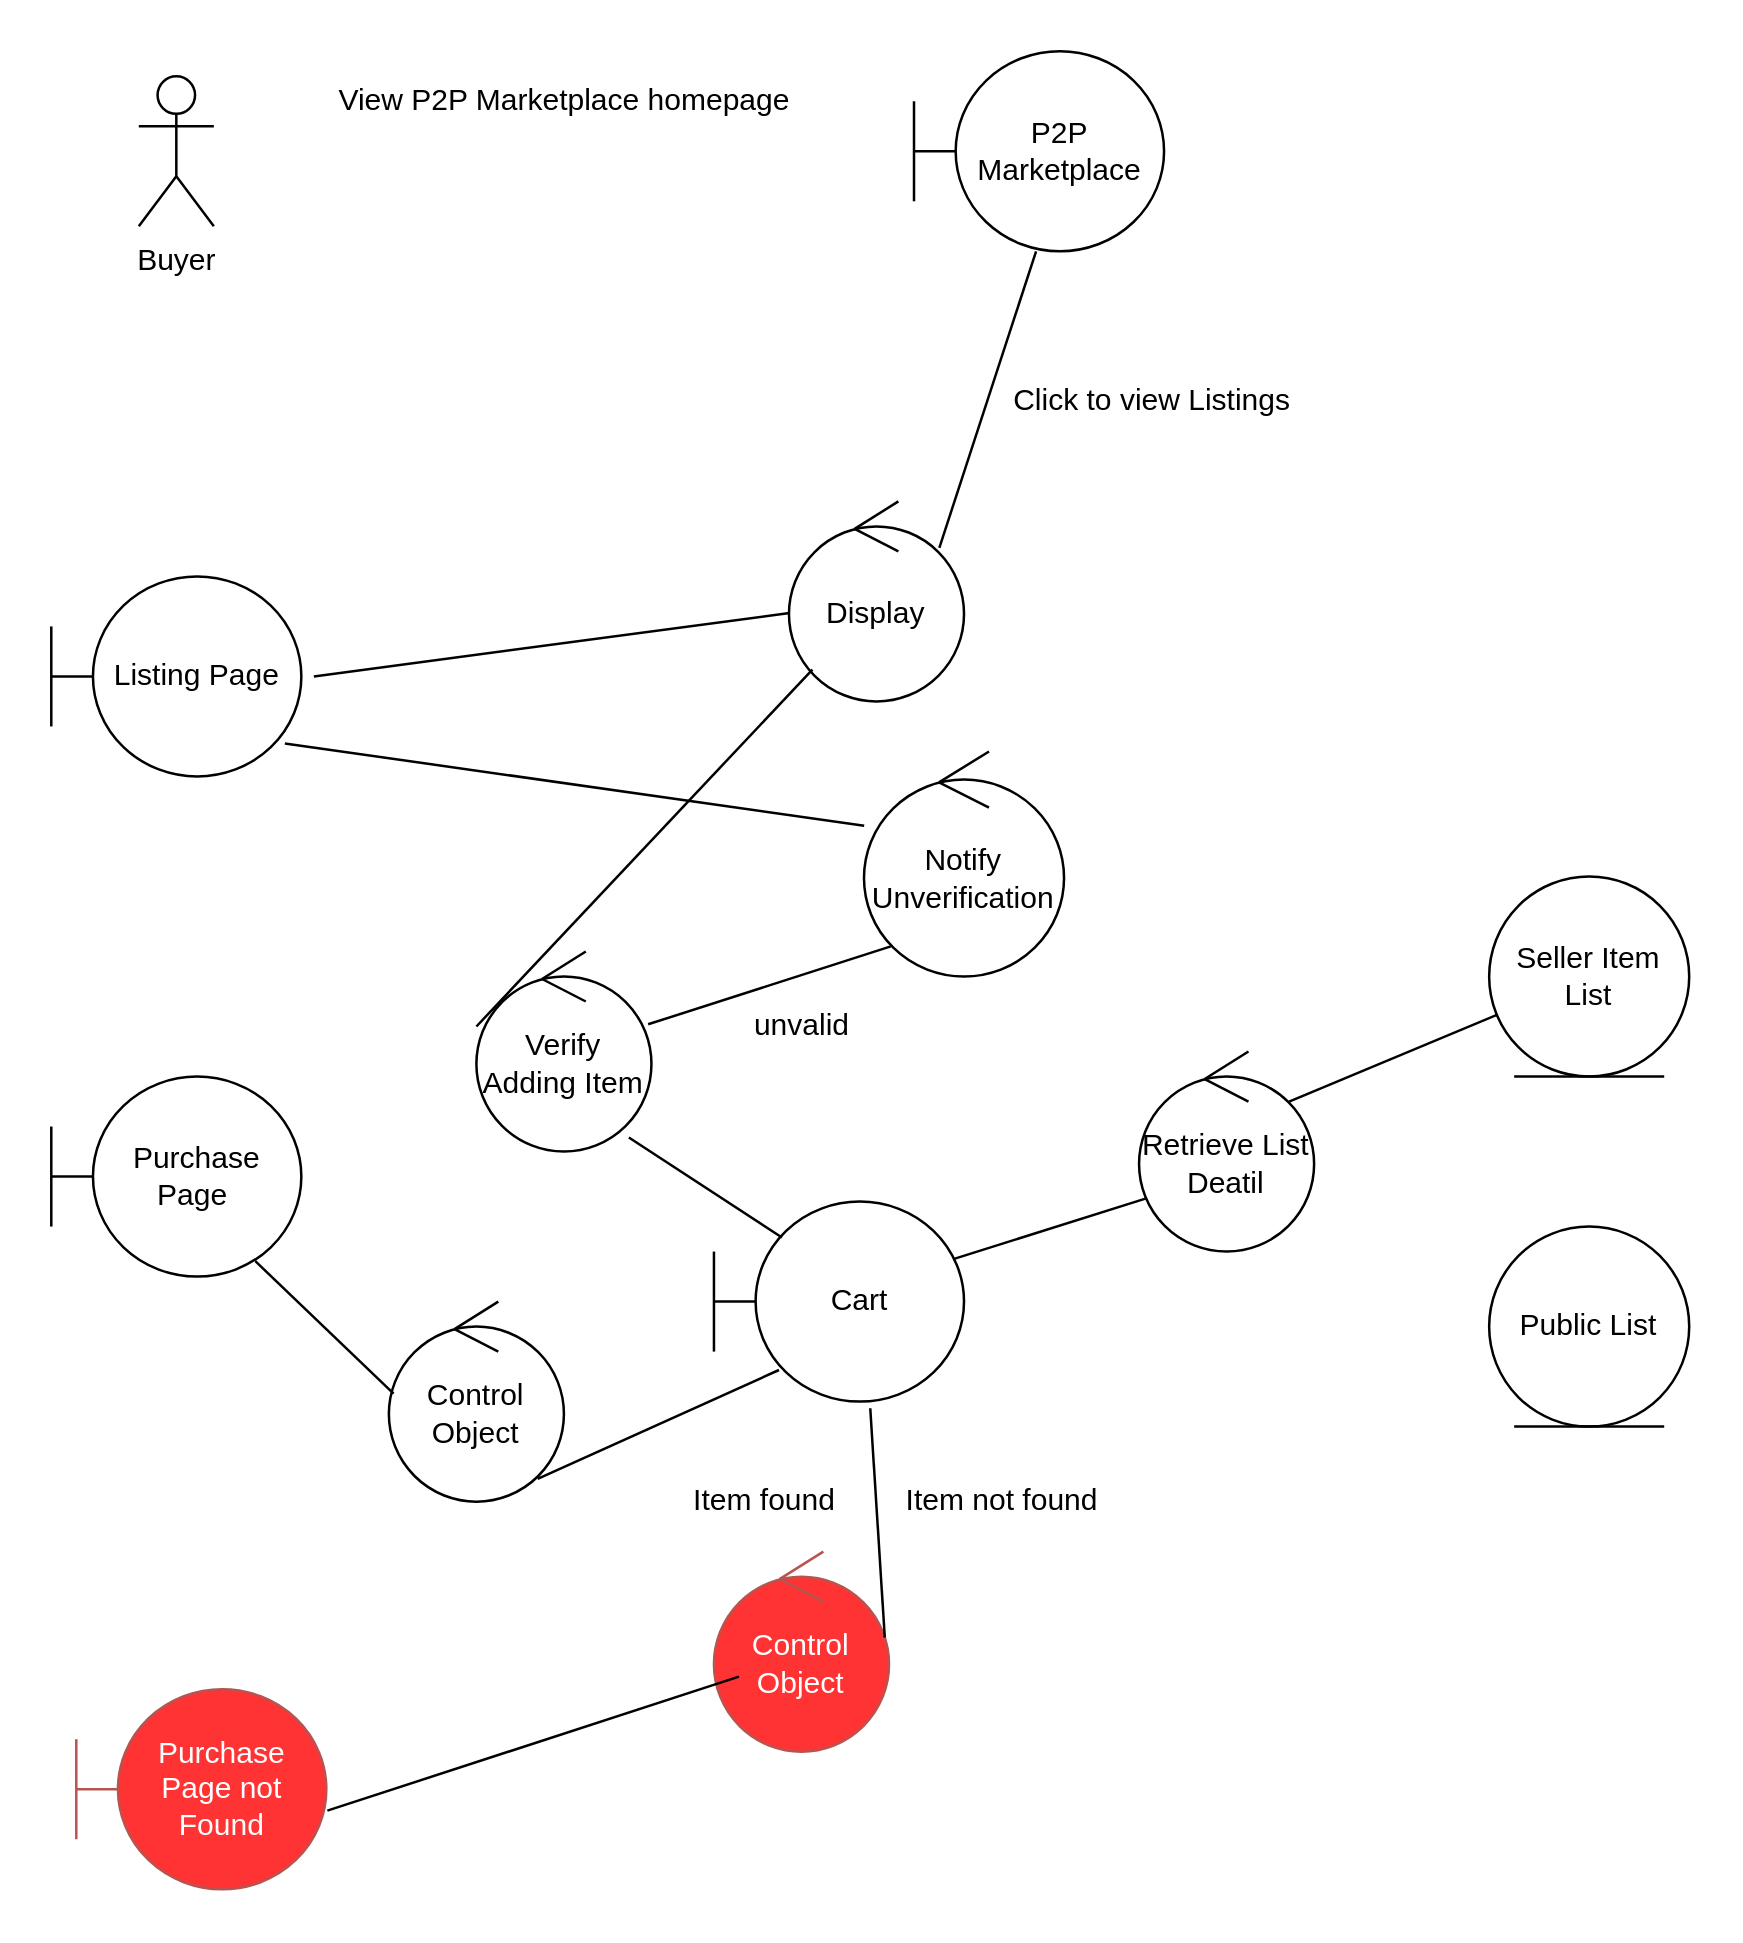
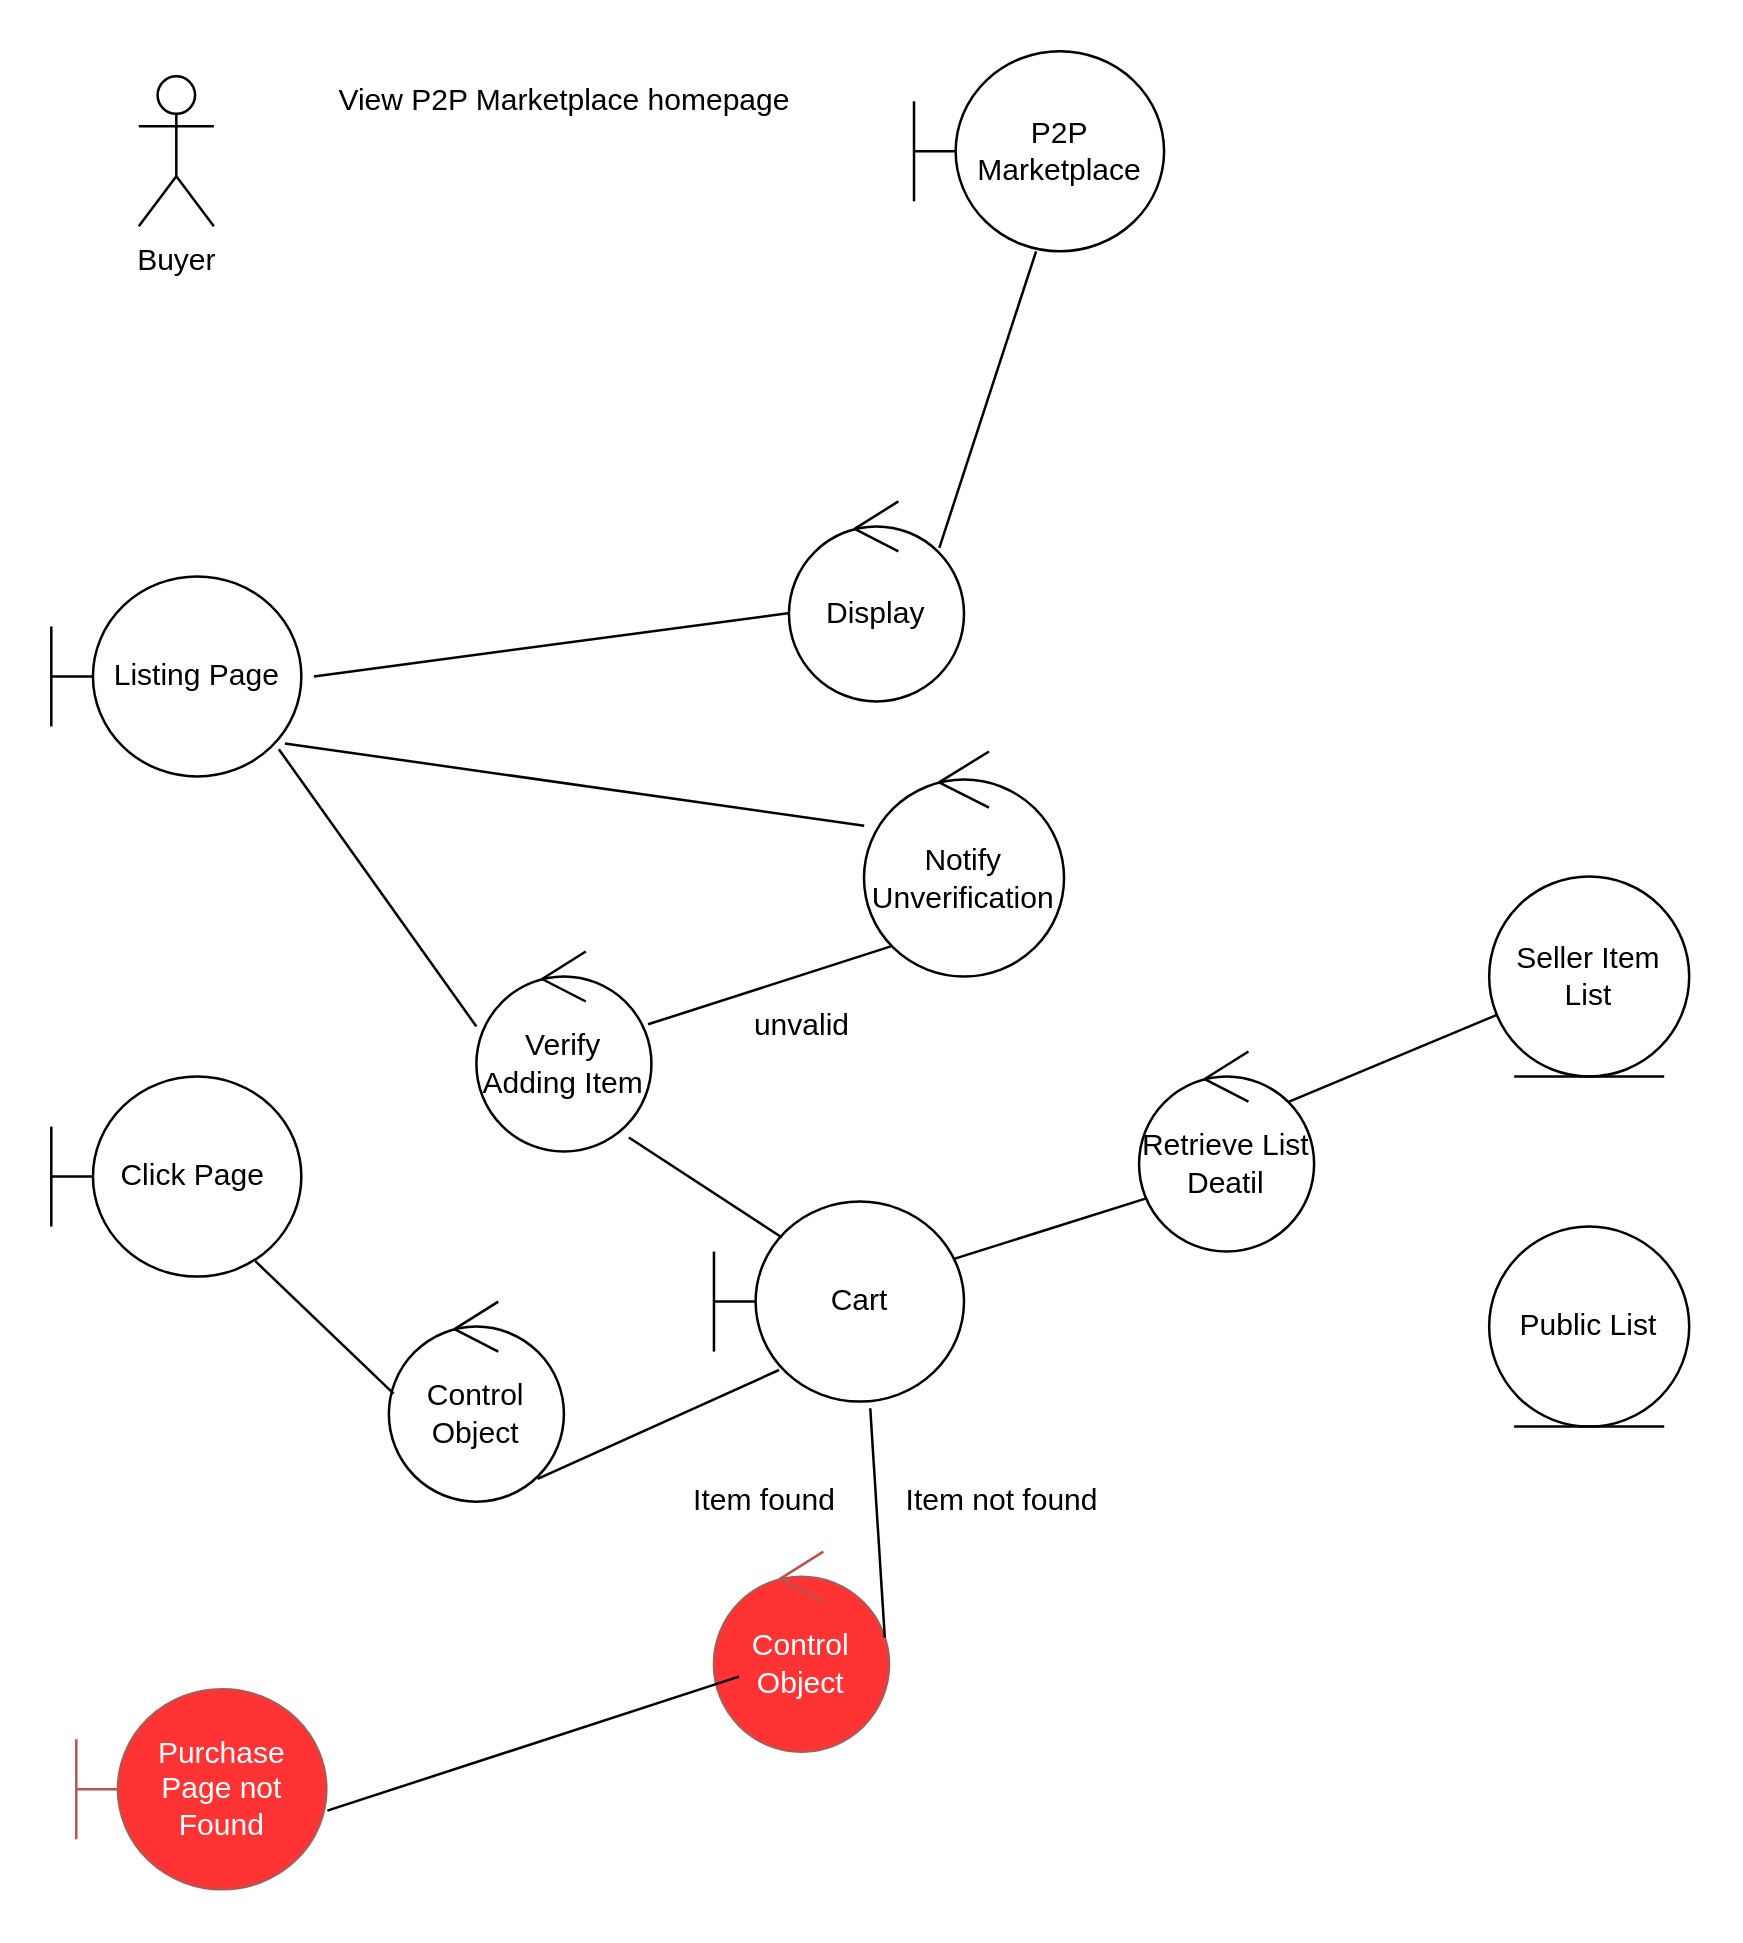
(1151, 401) -> none
(580, 916) -> (378, 888)
(198, 1176) -> (198, 1176)
